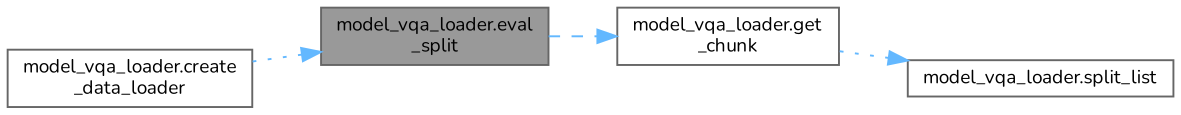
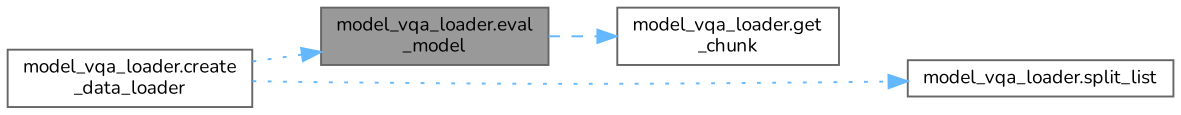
(435, 36) -> (435, 36)
(864, 55) -> (570, 84)
